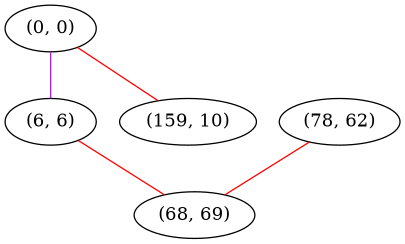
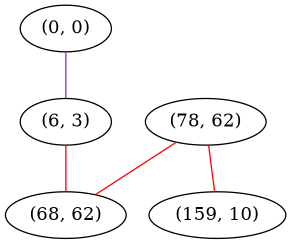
(118, 74) -> (212, 169)
(51, 122) -> (66, 122)
(195, 215) -> (66, 215)
